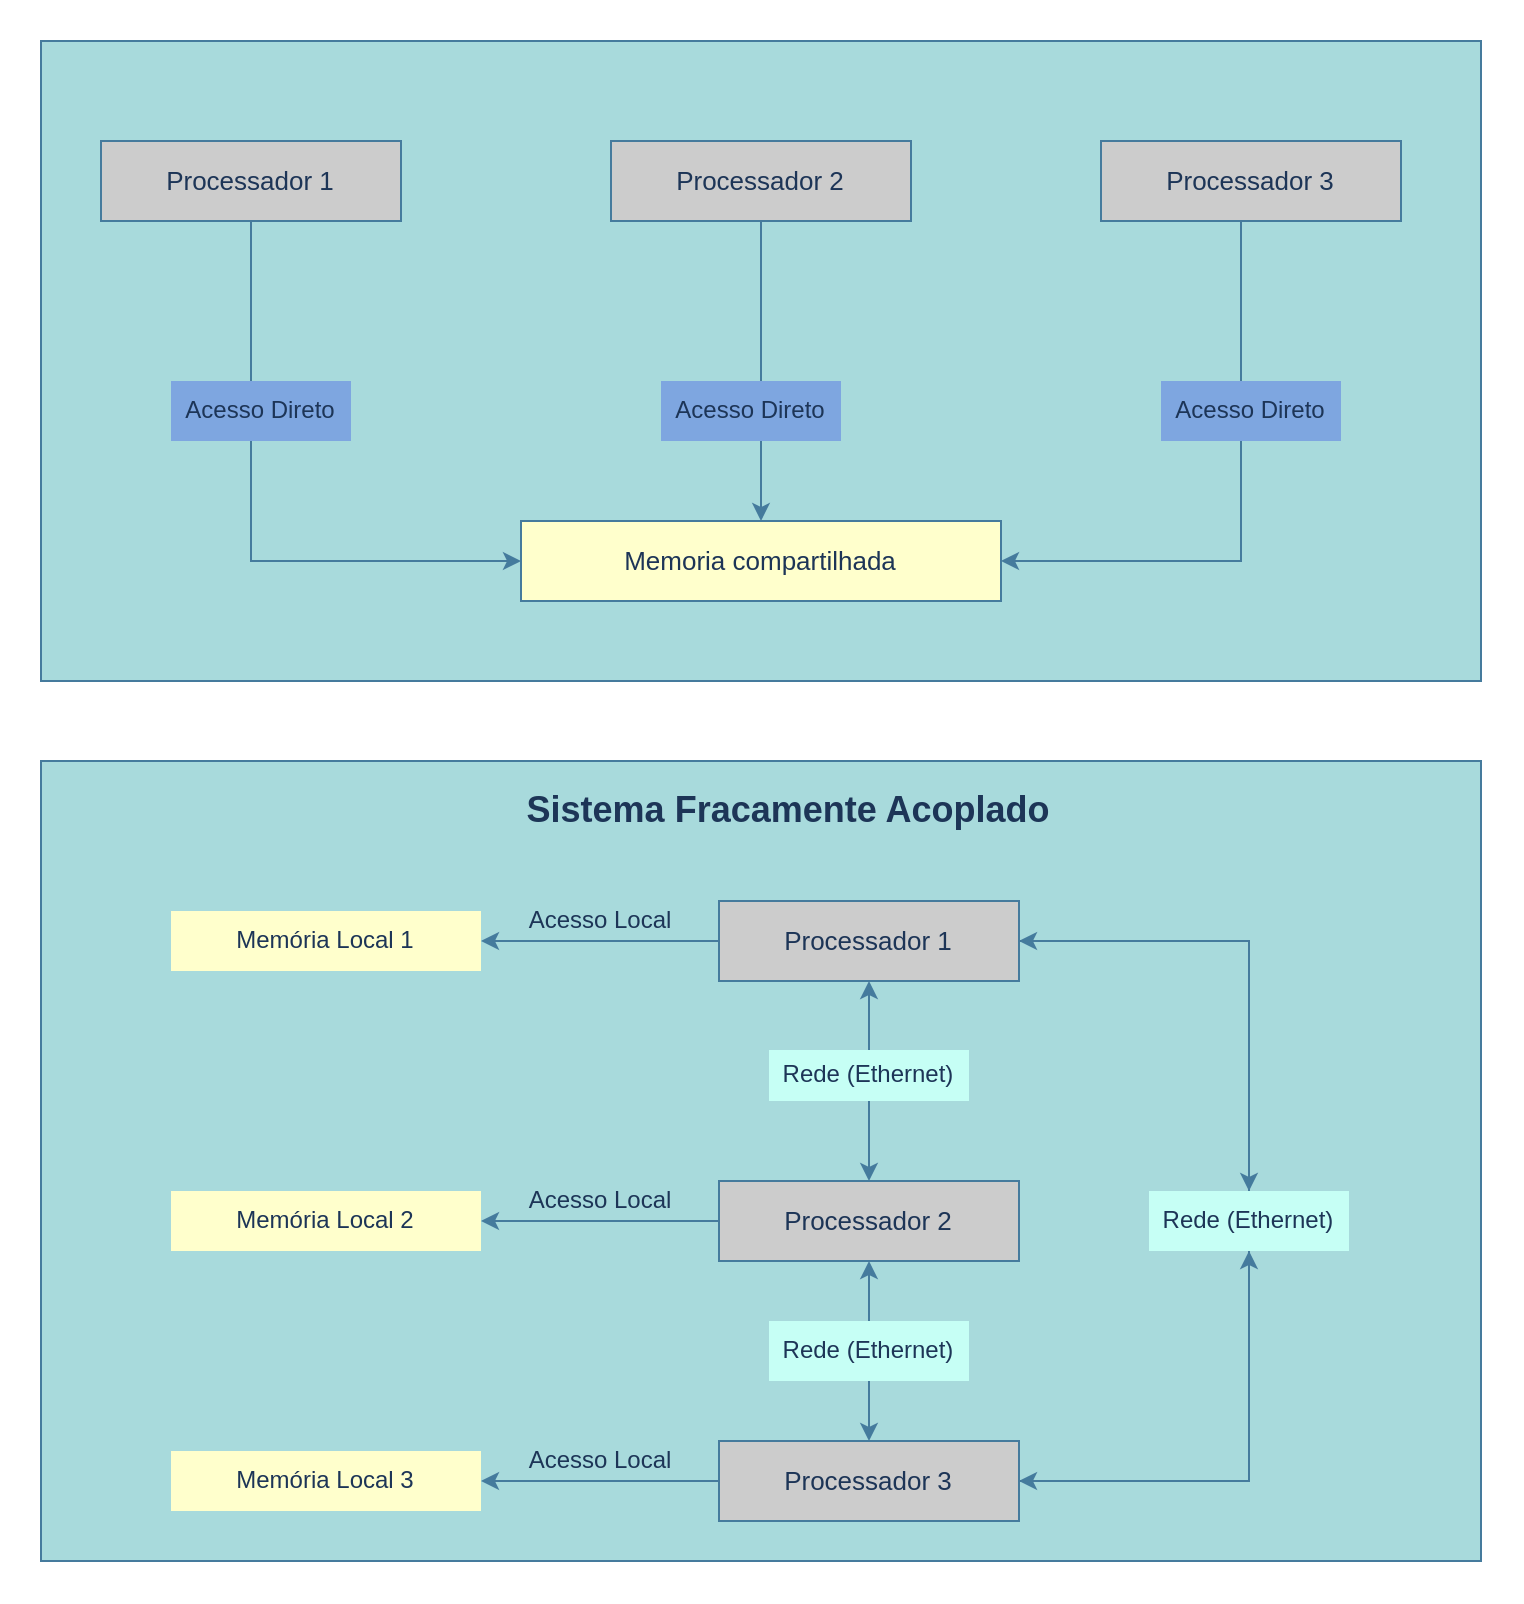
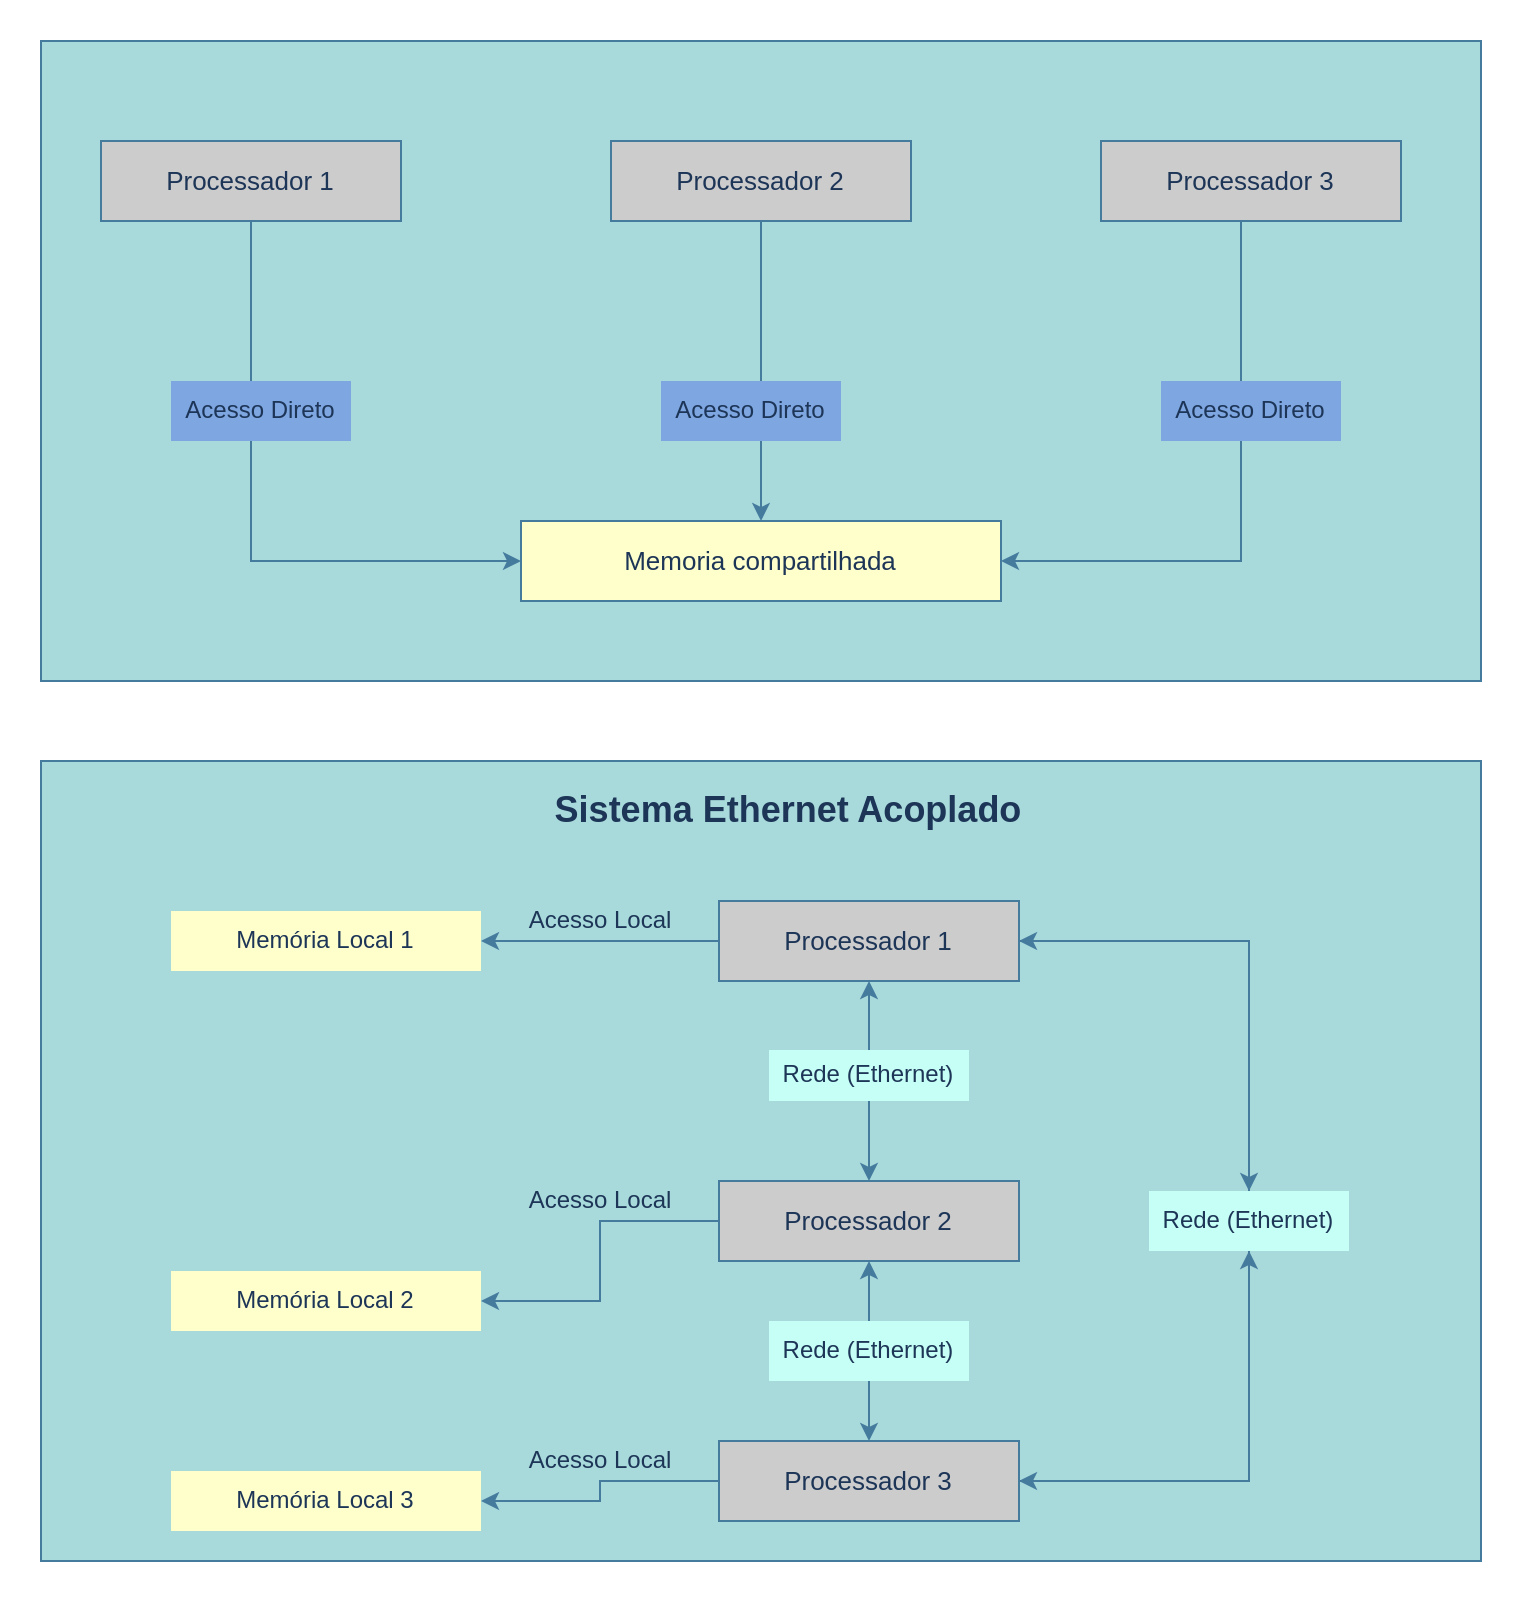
(789, 811) -> (789, 811)
(326, 1221) -> (326, 1301)
(326, 1481) -> (326, 1501)
